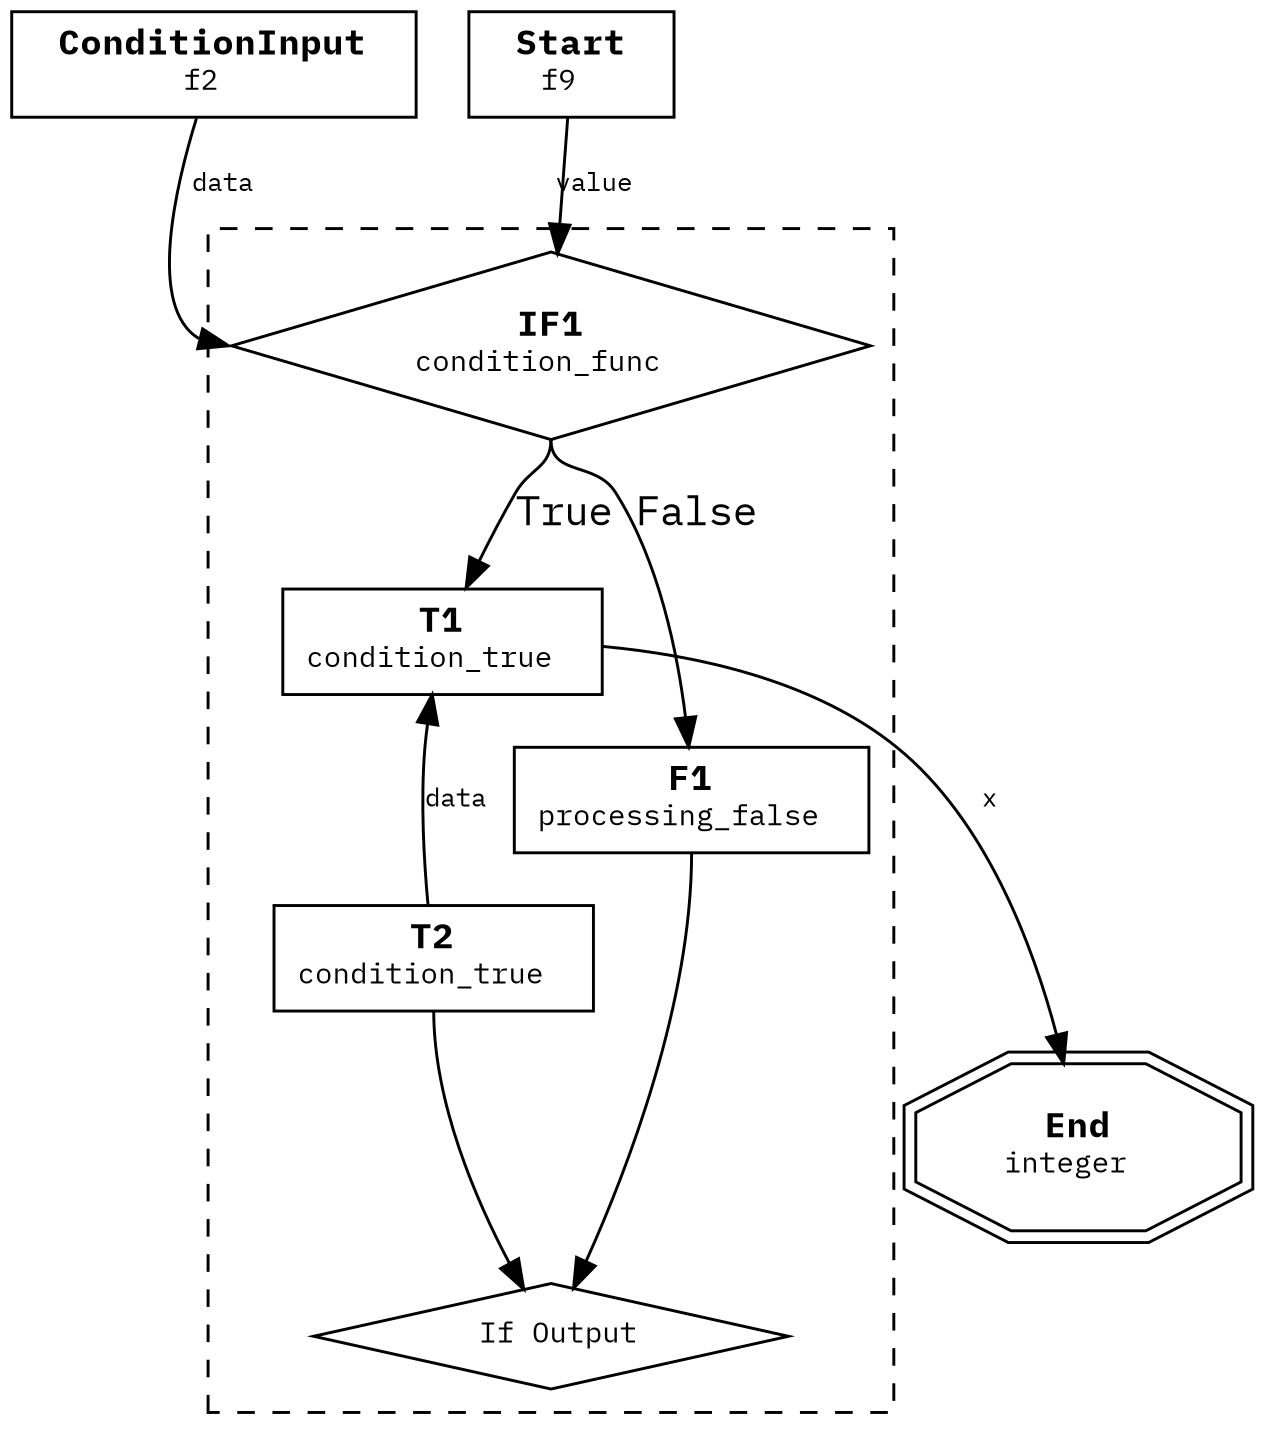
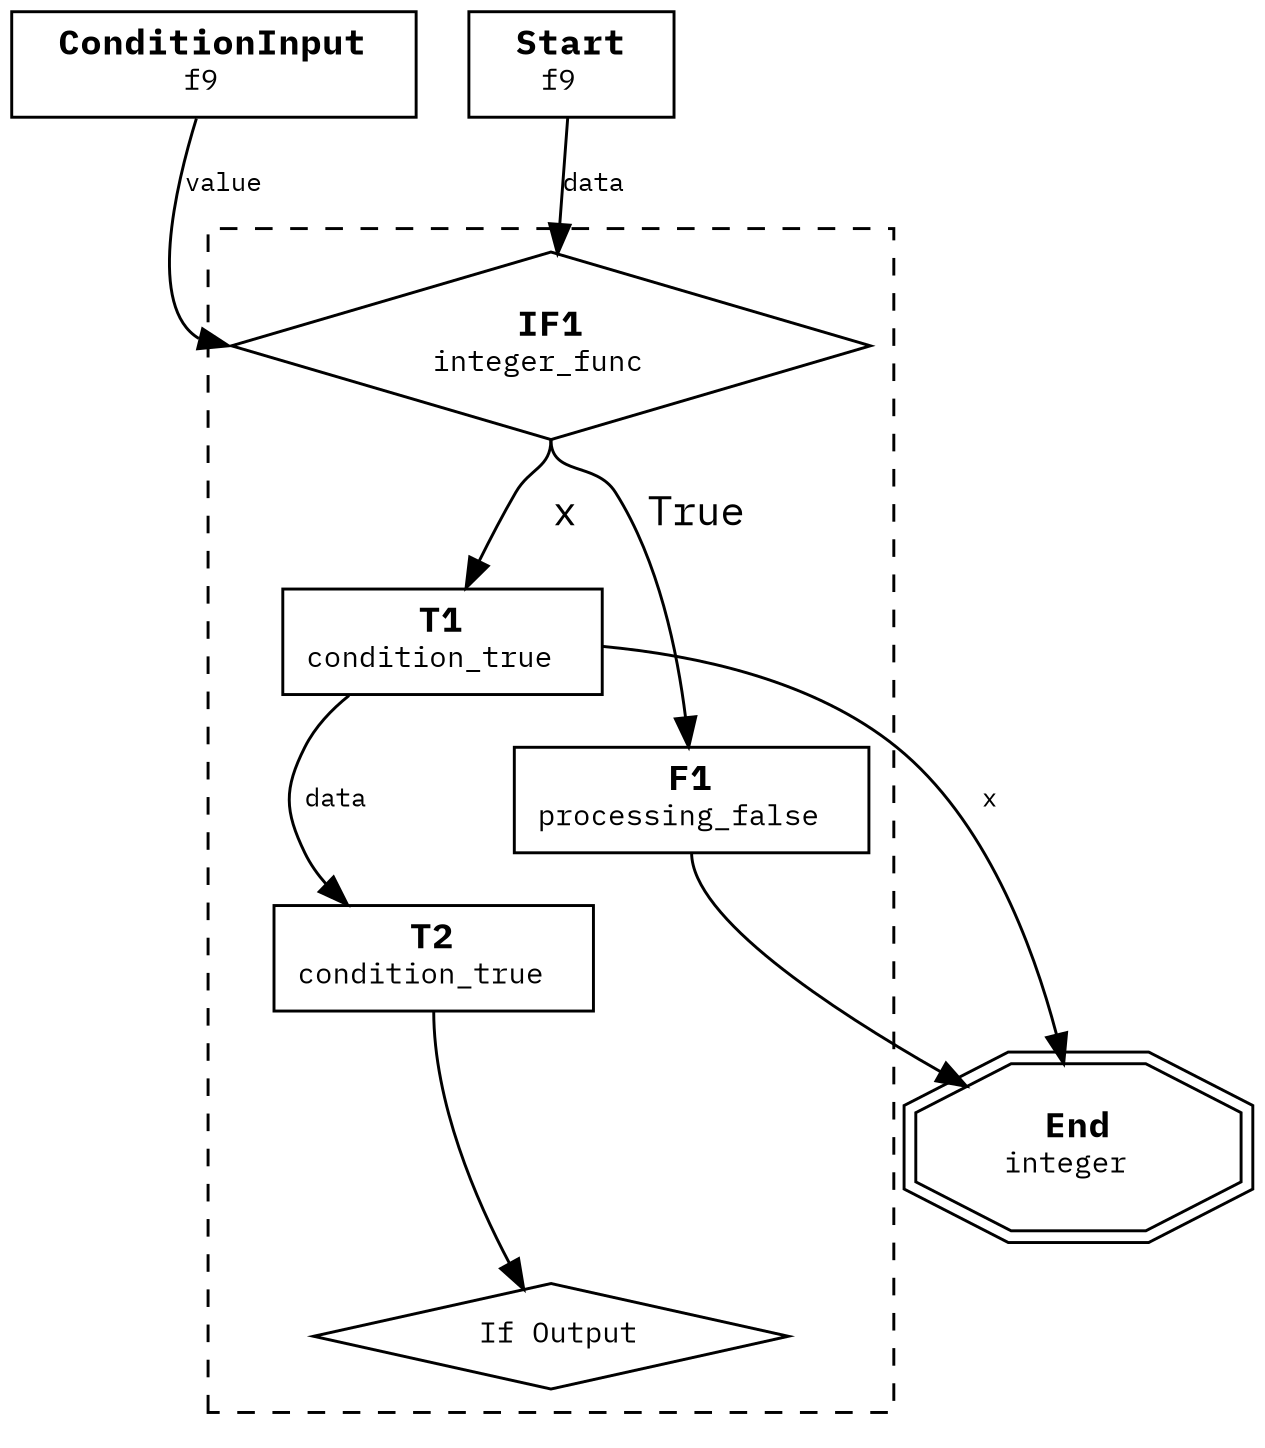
(202, 81) -> (202, 81)
(224, 185) -> (224, 185)
(595, 185) -> (595, 185)
(539, 362) -> (539, 362)
(566, 514) -> (566, 514)
(697, 514) -> (697, 514)
(423, 814) -> (291, 785)
(659, 1062) -> (798, 980)
